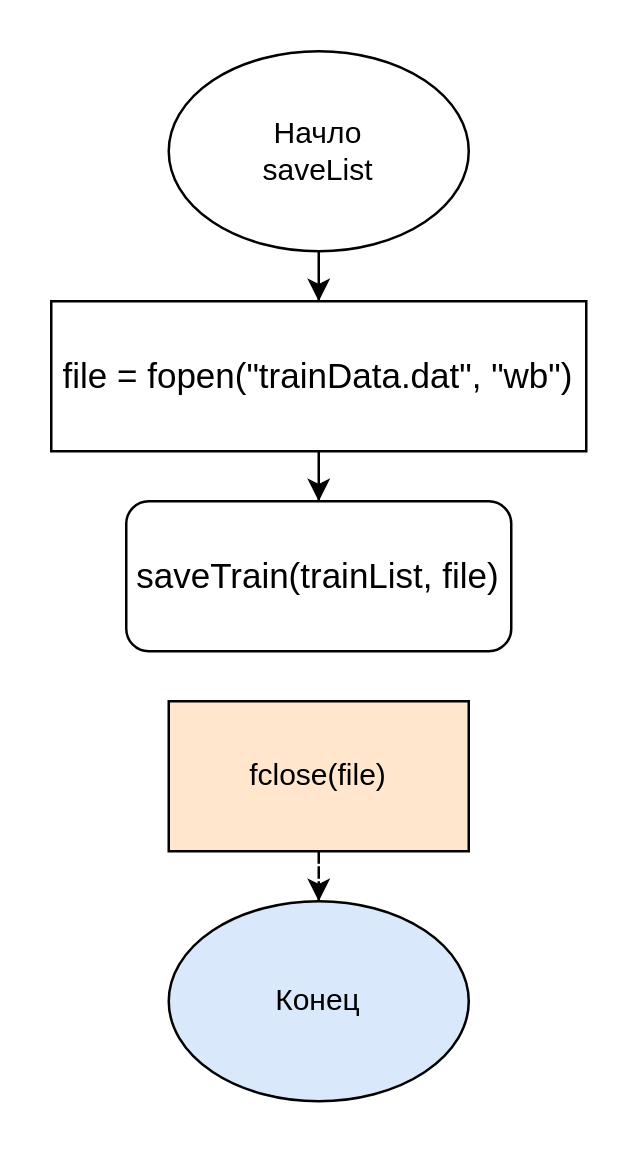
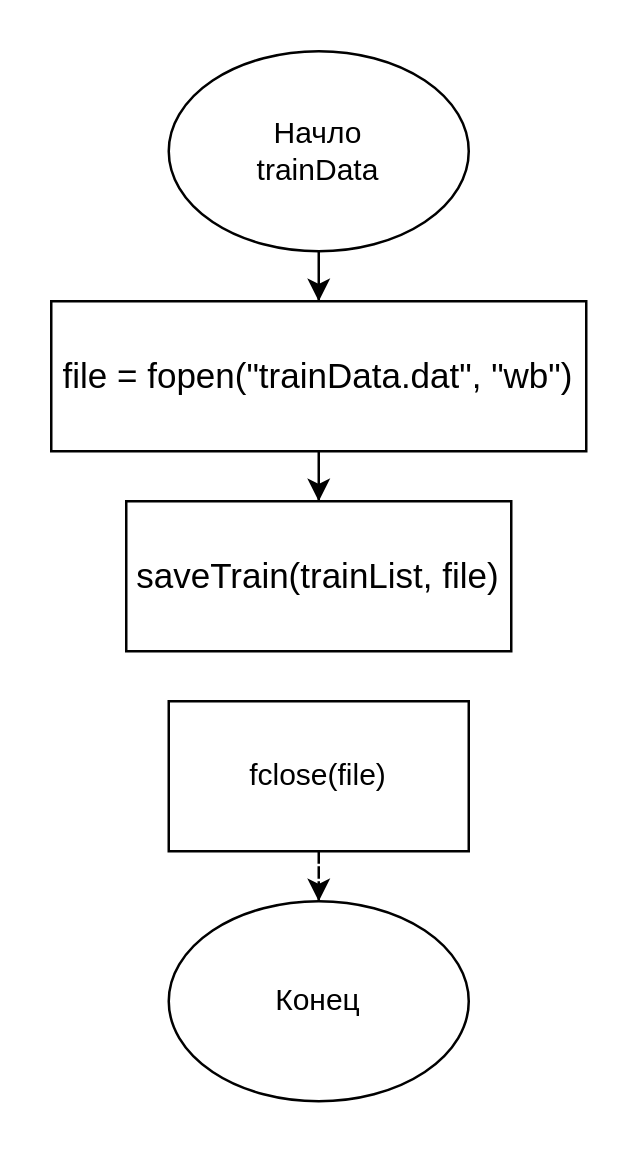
(319, 151) -> (319, 151)
(319, 576) -> (319, 576)
(319, 776) -> (319, 776)
(319, 1001) -> (319, 1001)
